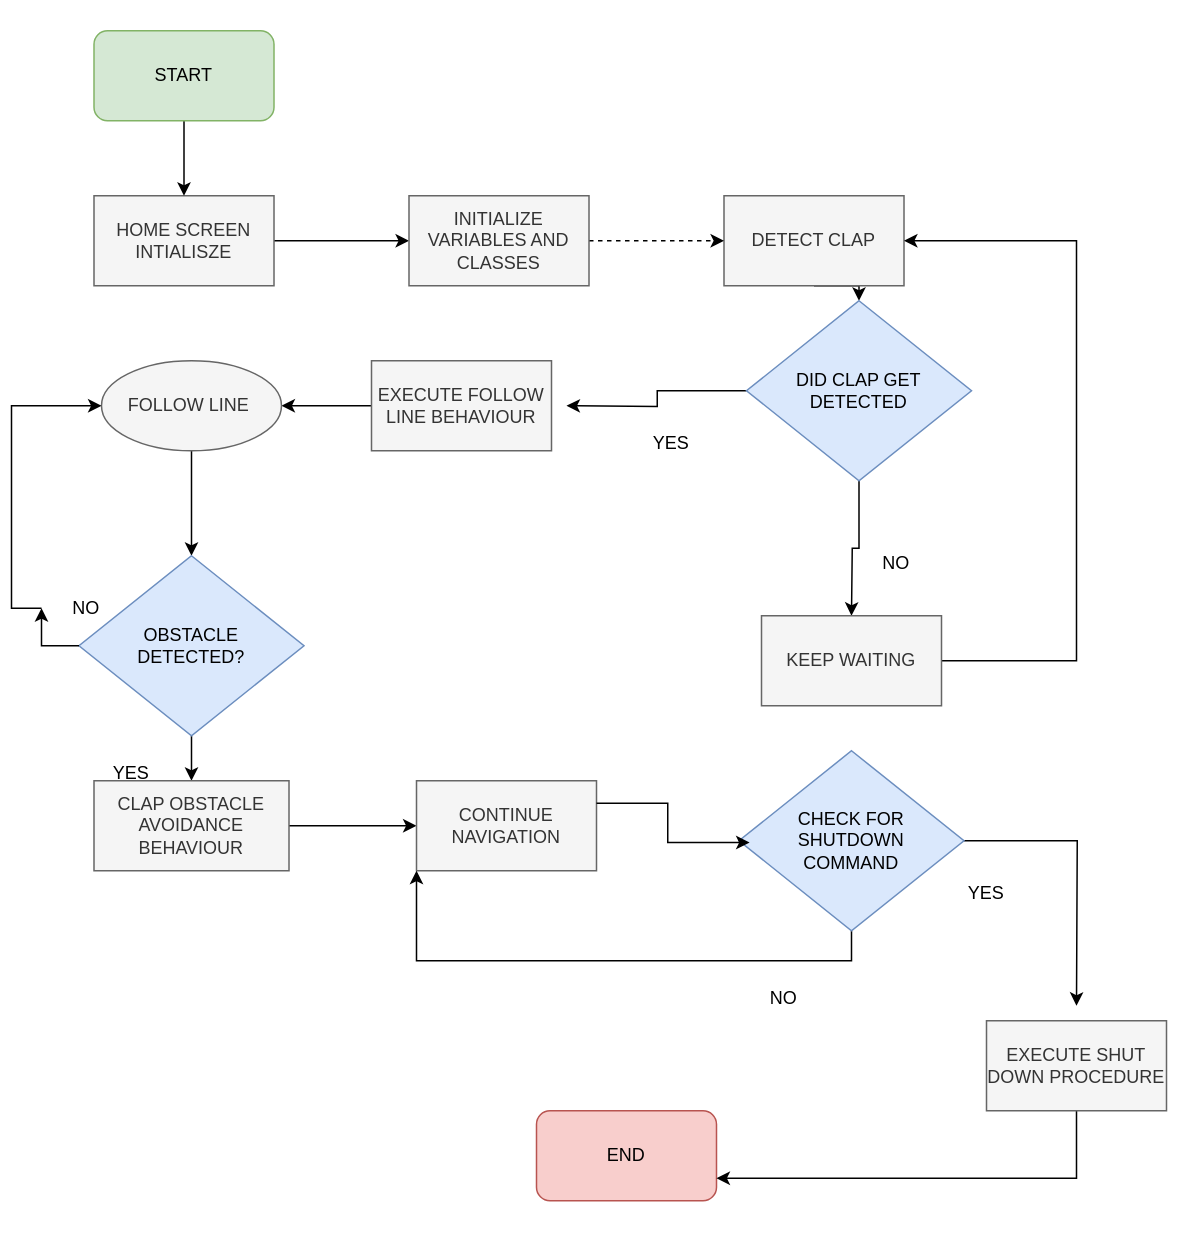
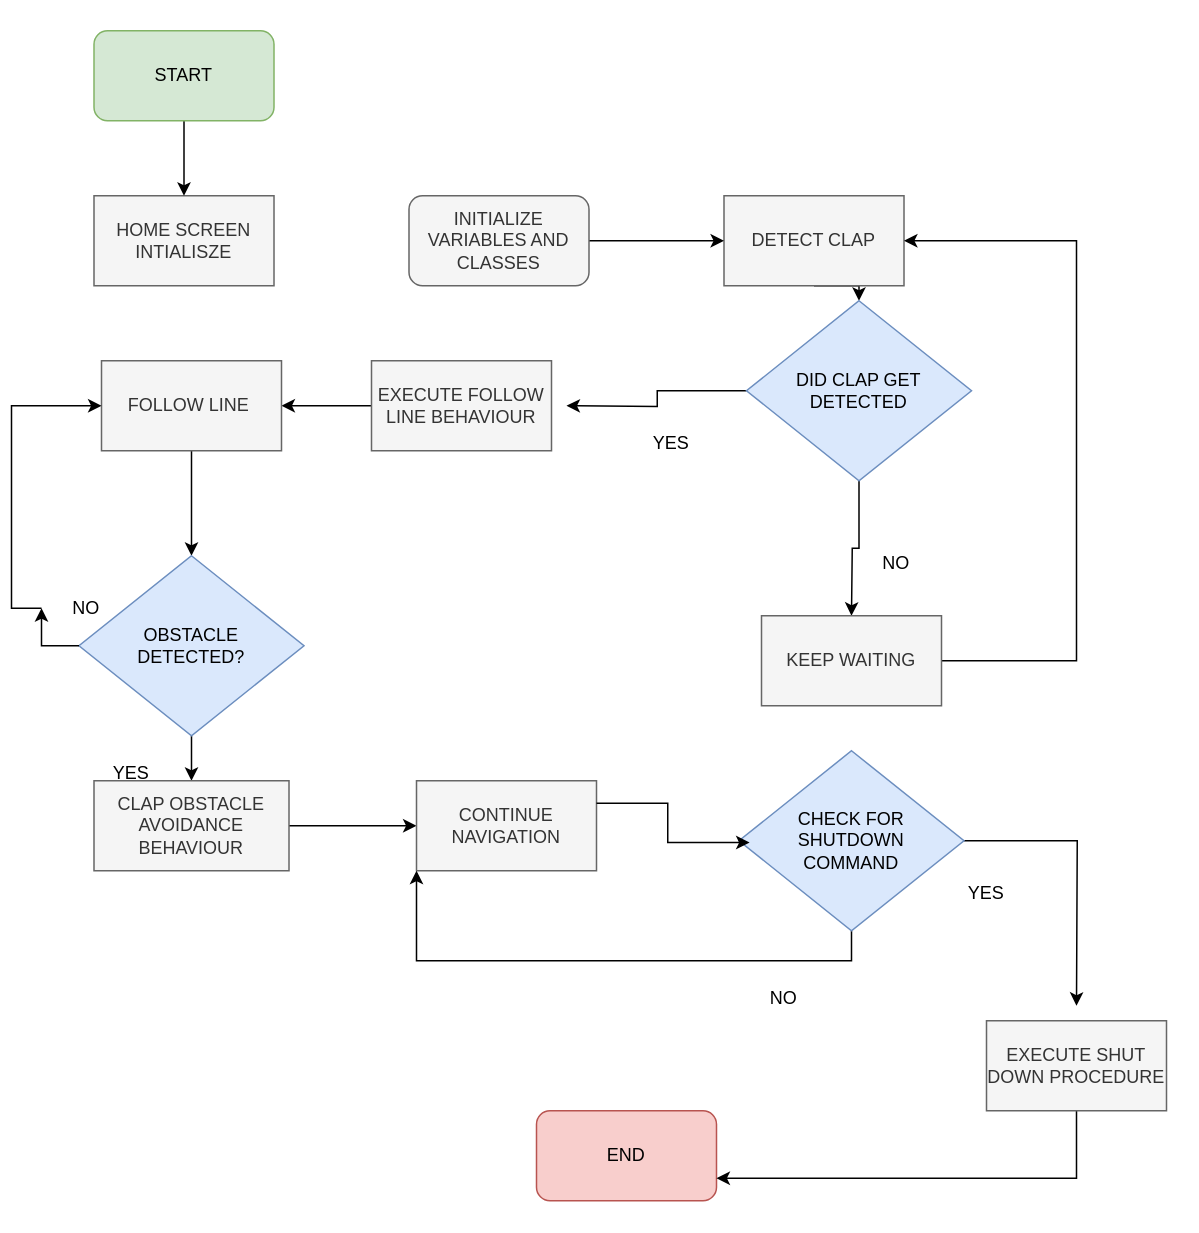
(336, 241) -> none
(499, 241) -> (499, 241)
(653, 241) -> (653, 241)
(191, 406) -> (191, 406)
